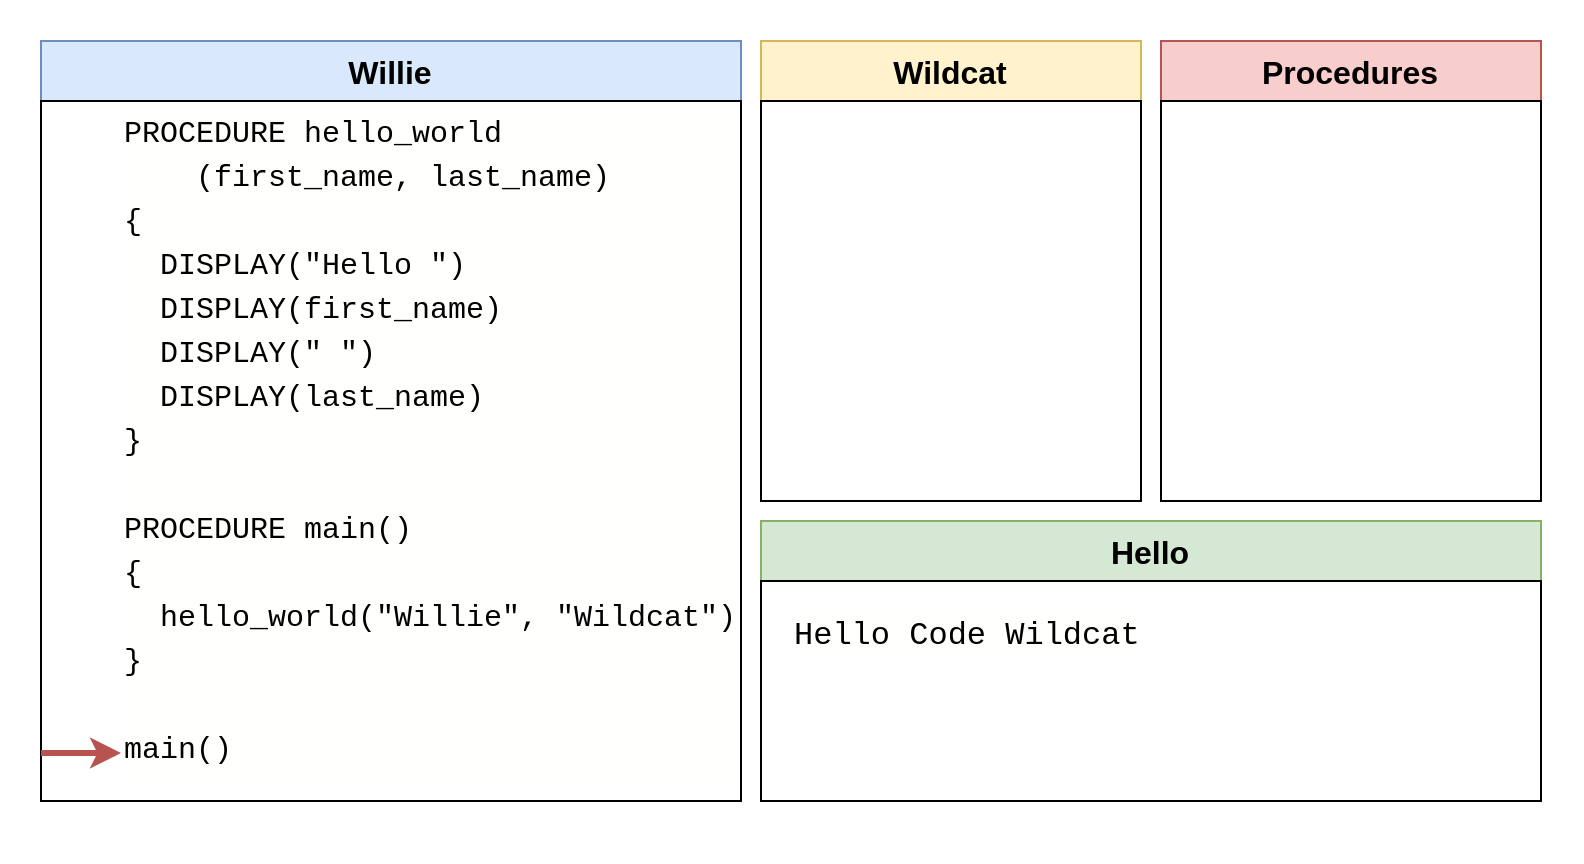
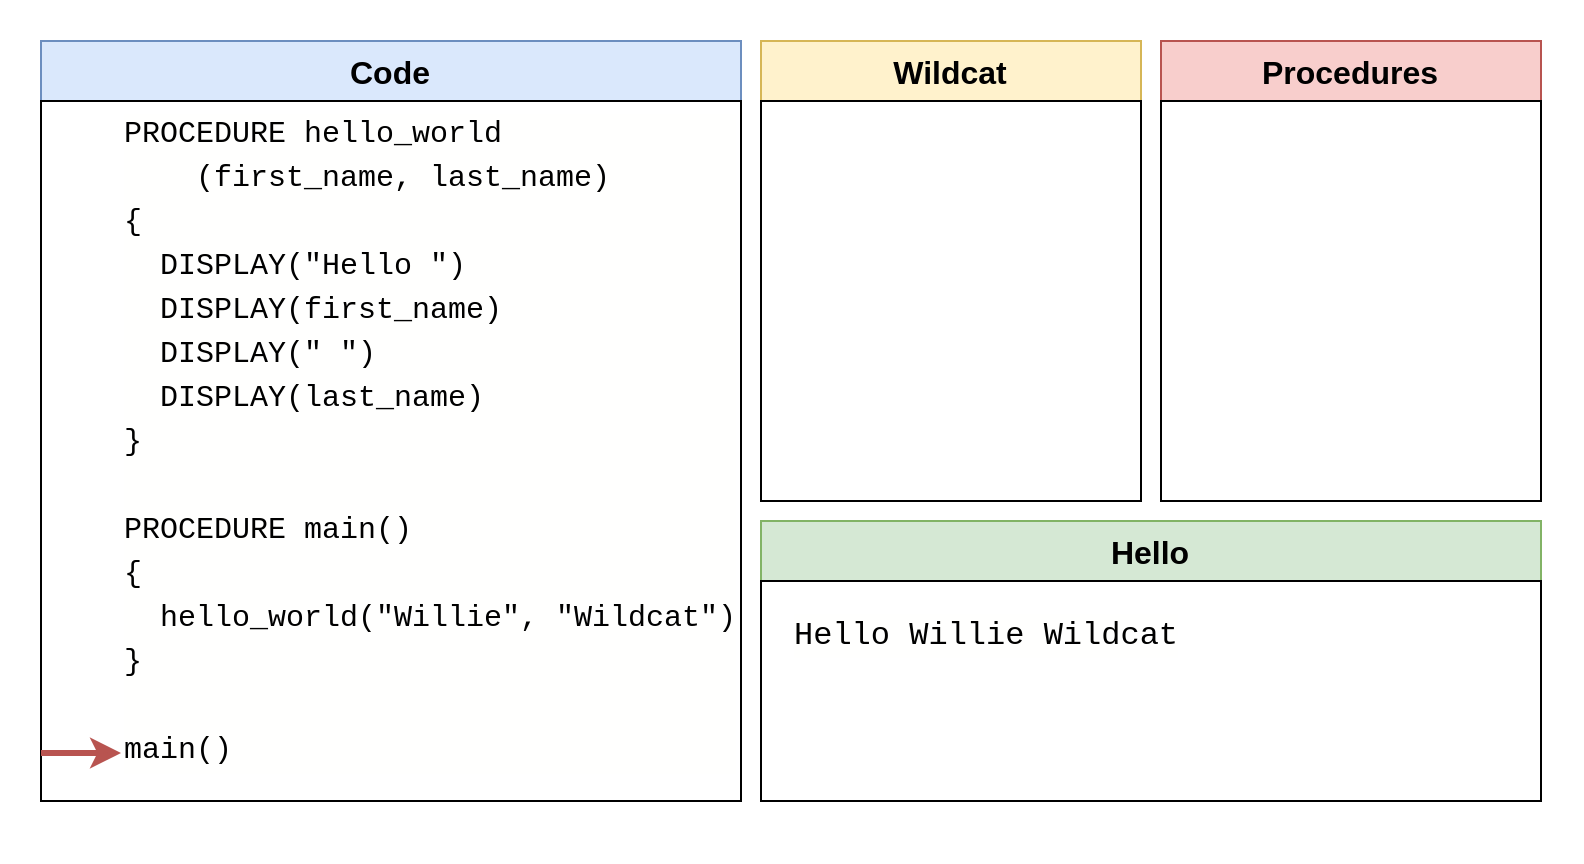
(390, 73) -> (390, 73)
(940, 634) -> (941, 634)
